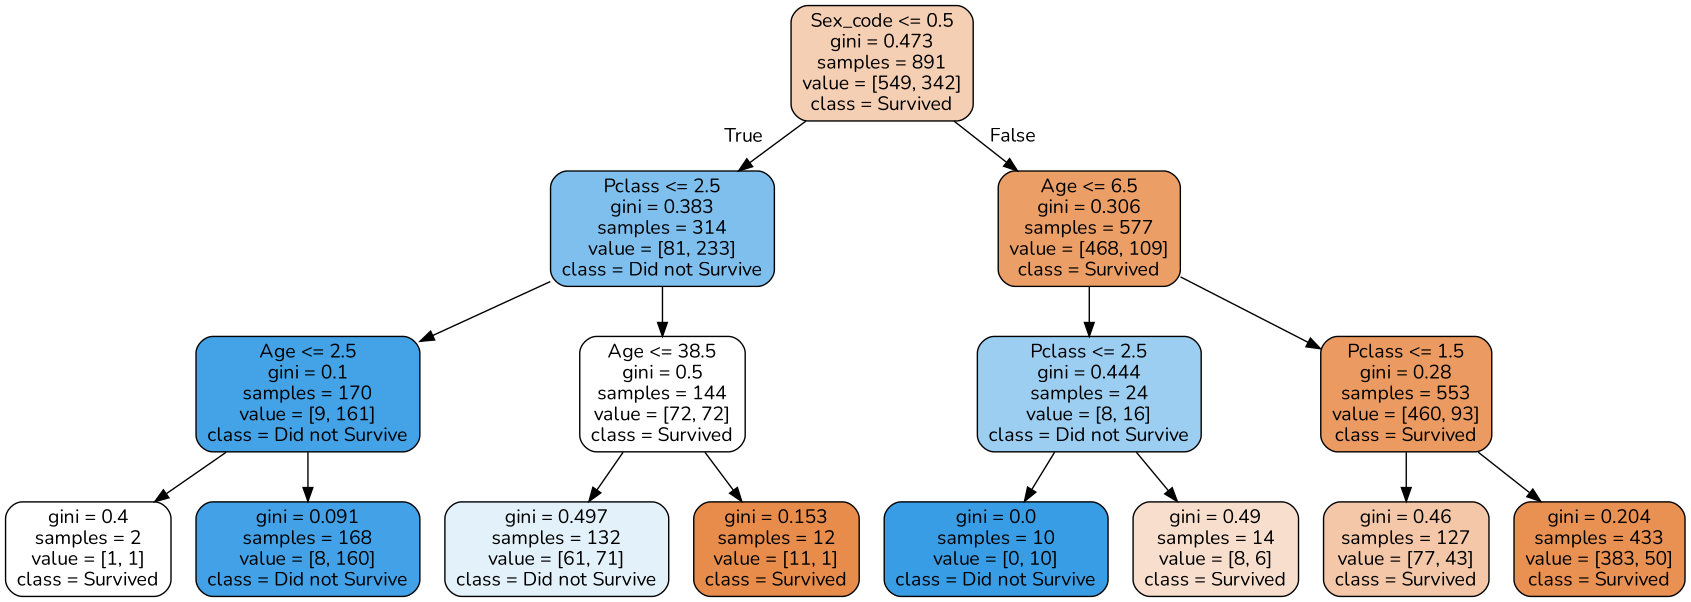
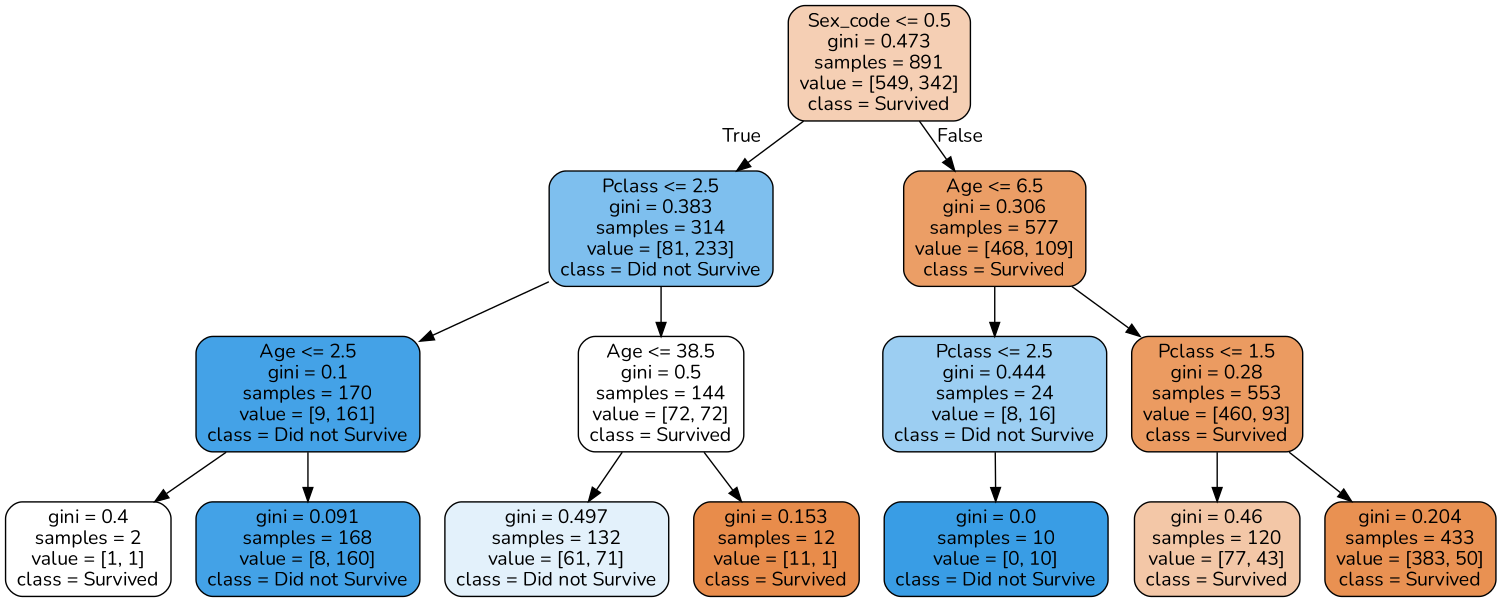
(1216, 549) -> none
(1406, 549) -> (1217, 549)
